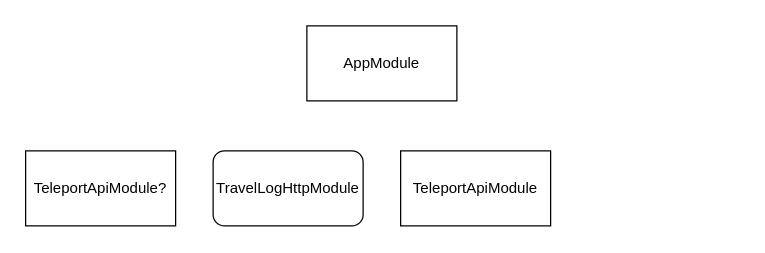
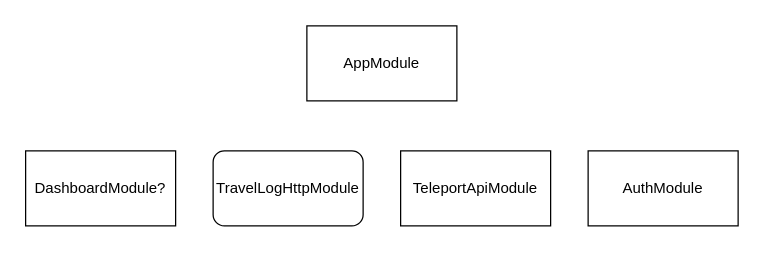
(101, 188) -> (101, 188)
none -> (663, 188)
